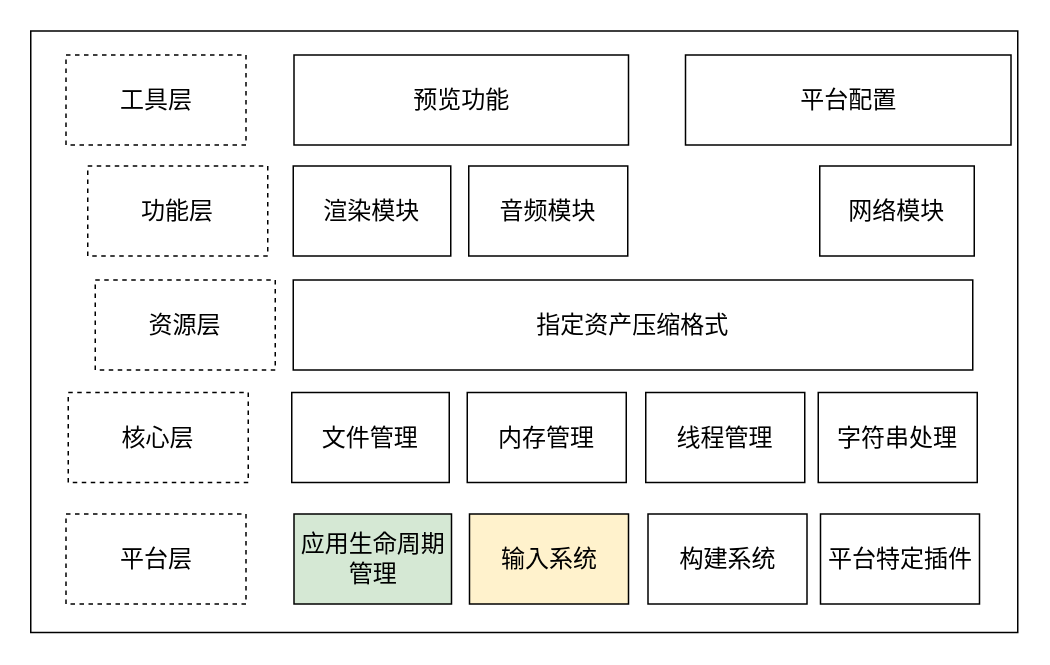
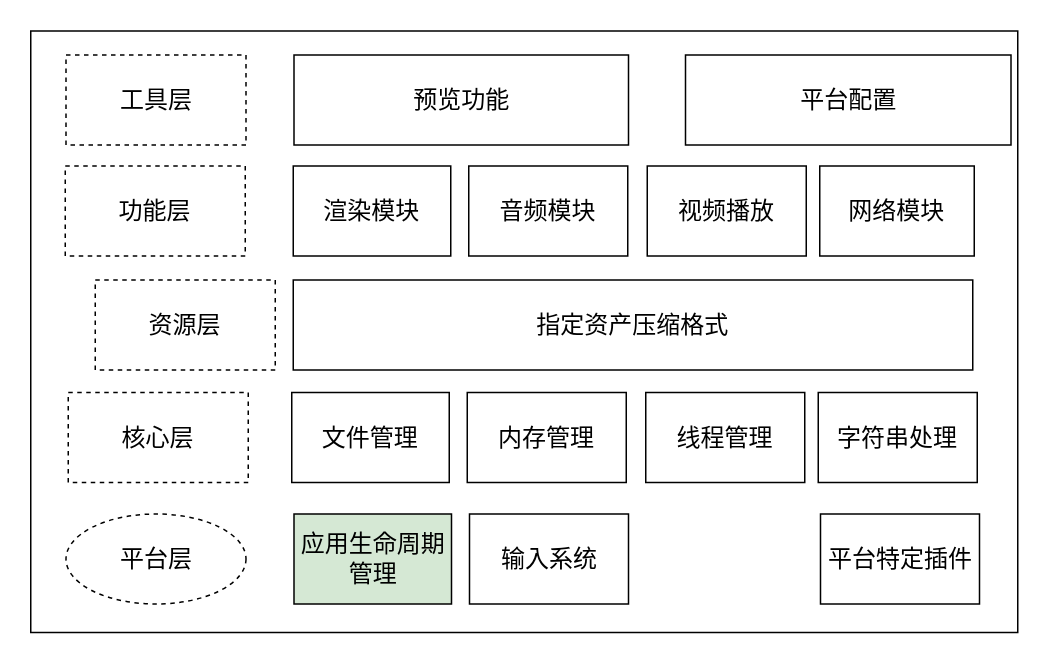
(178, 211) -> (155, 211)
none -> (727, 211)
(156, 559) -> (156, 559)
(549, 559) -> (549, 559)
(728, 559) -> none
